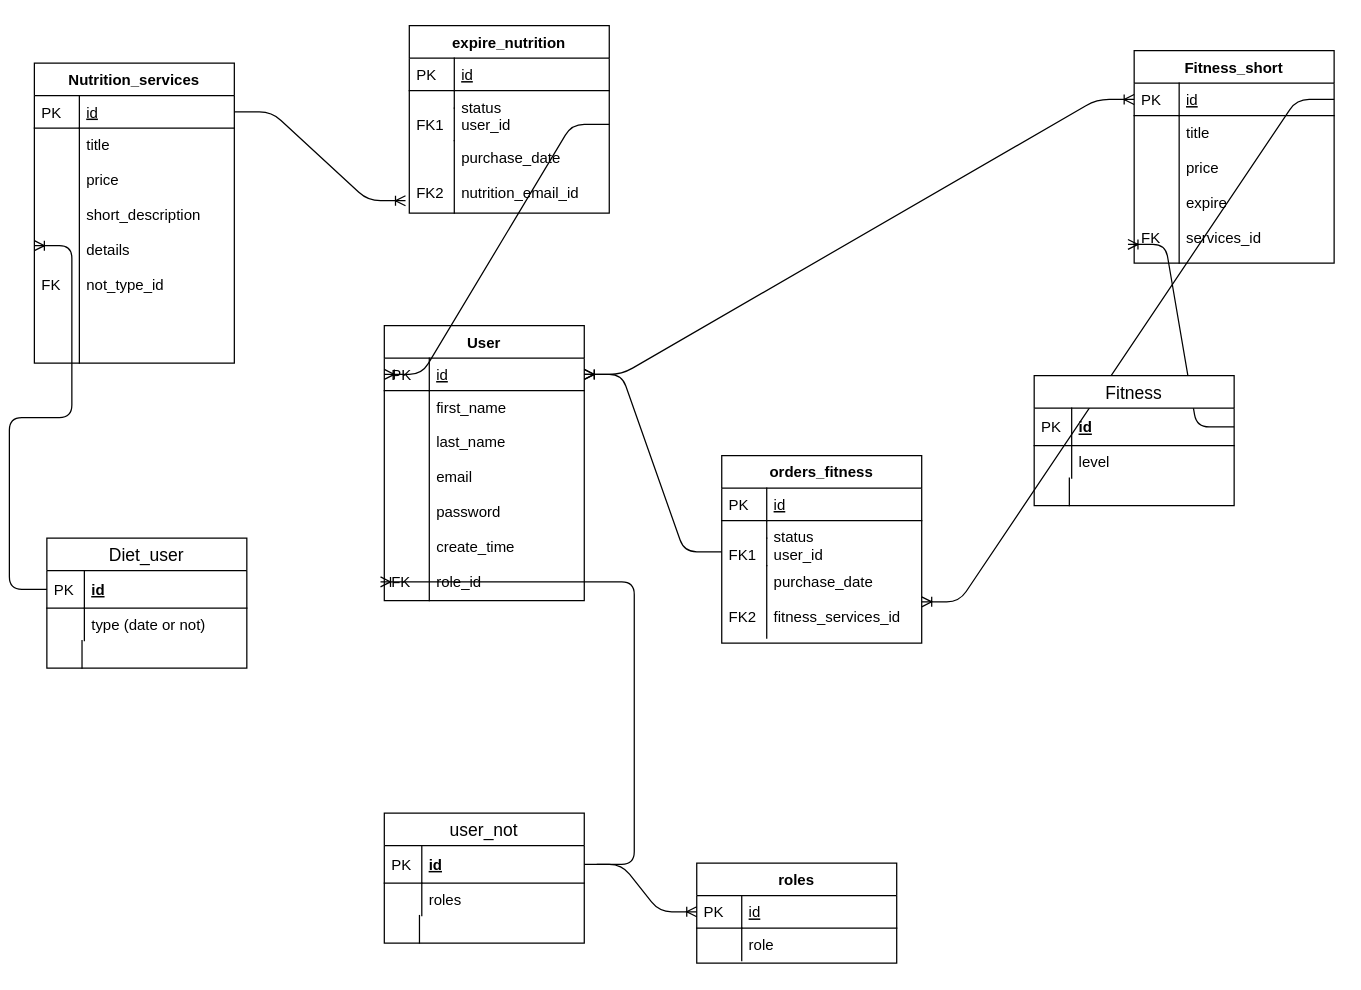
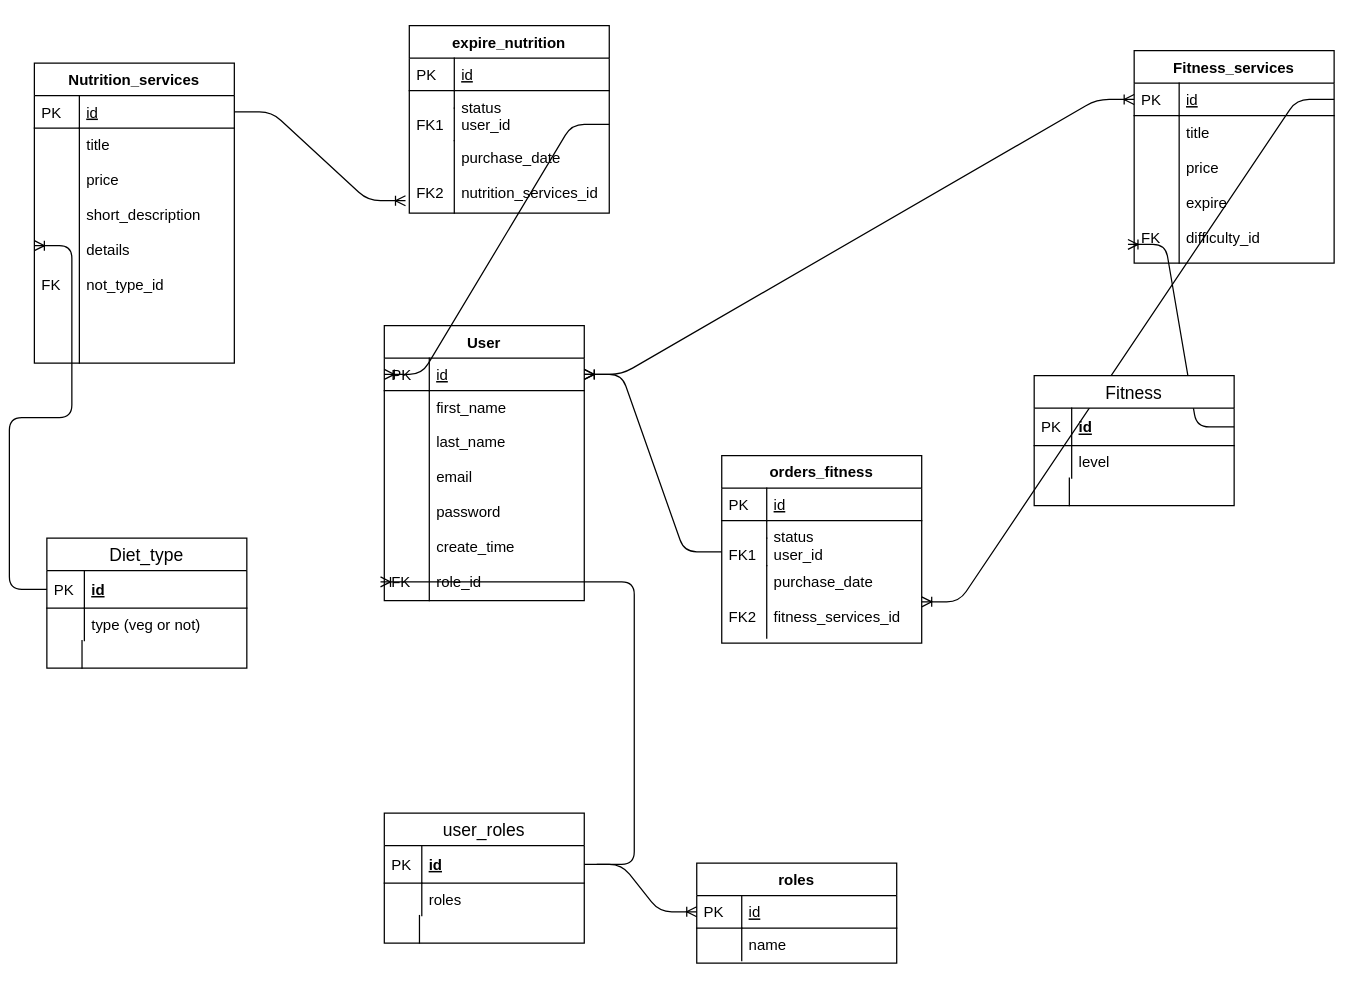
(1234, 68) -> (1234, 68)
(1203, 133) -> (1203, 133)
(516, 158) -> (516, 158)
(146, 555) -> (146, 555)
(161, 625) -> (157, 625)
(484, 830) -> (484, 830)
(764, 945) -> (766, 945)
